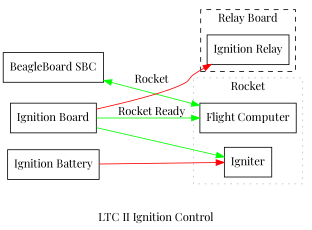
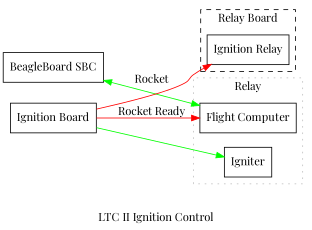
(248, 87) -> (248, 87)
(144, 118) -> (144, 118)
(53, 165) -> none
